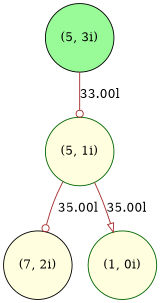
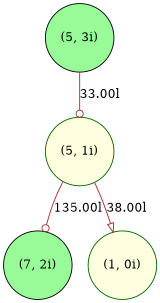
(78, 208) -> (78, 208)
(127, 208) -> (127, 208)
(38, 265) -> (38, 265)
